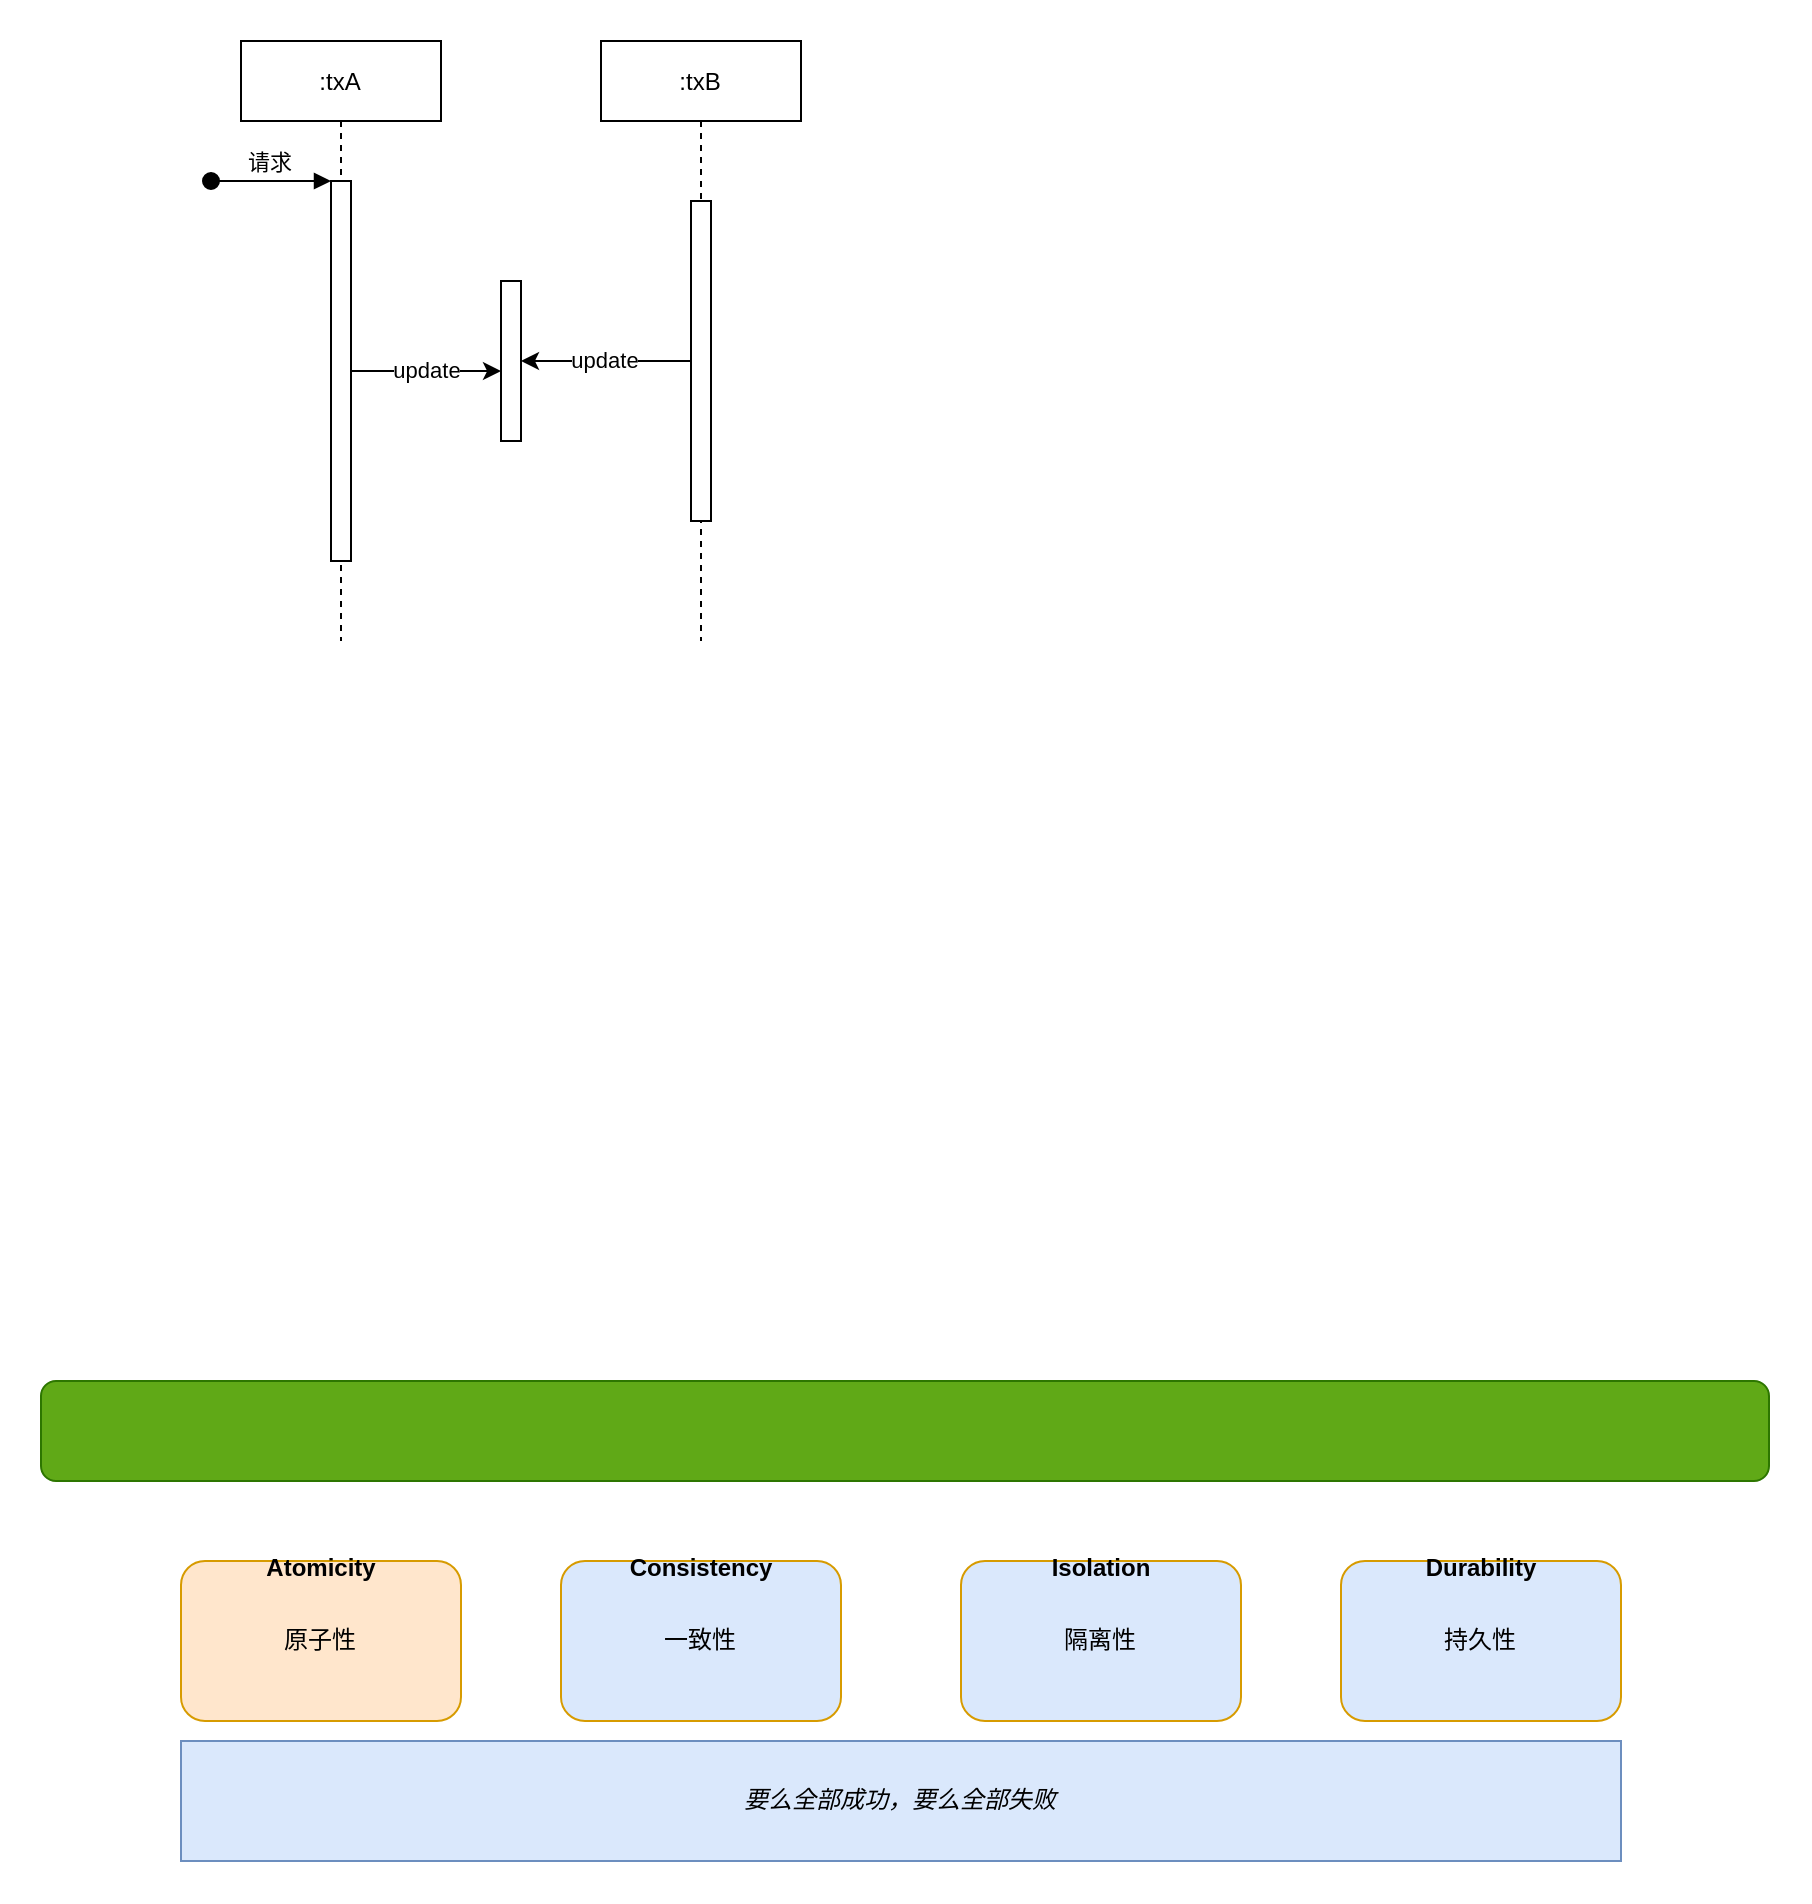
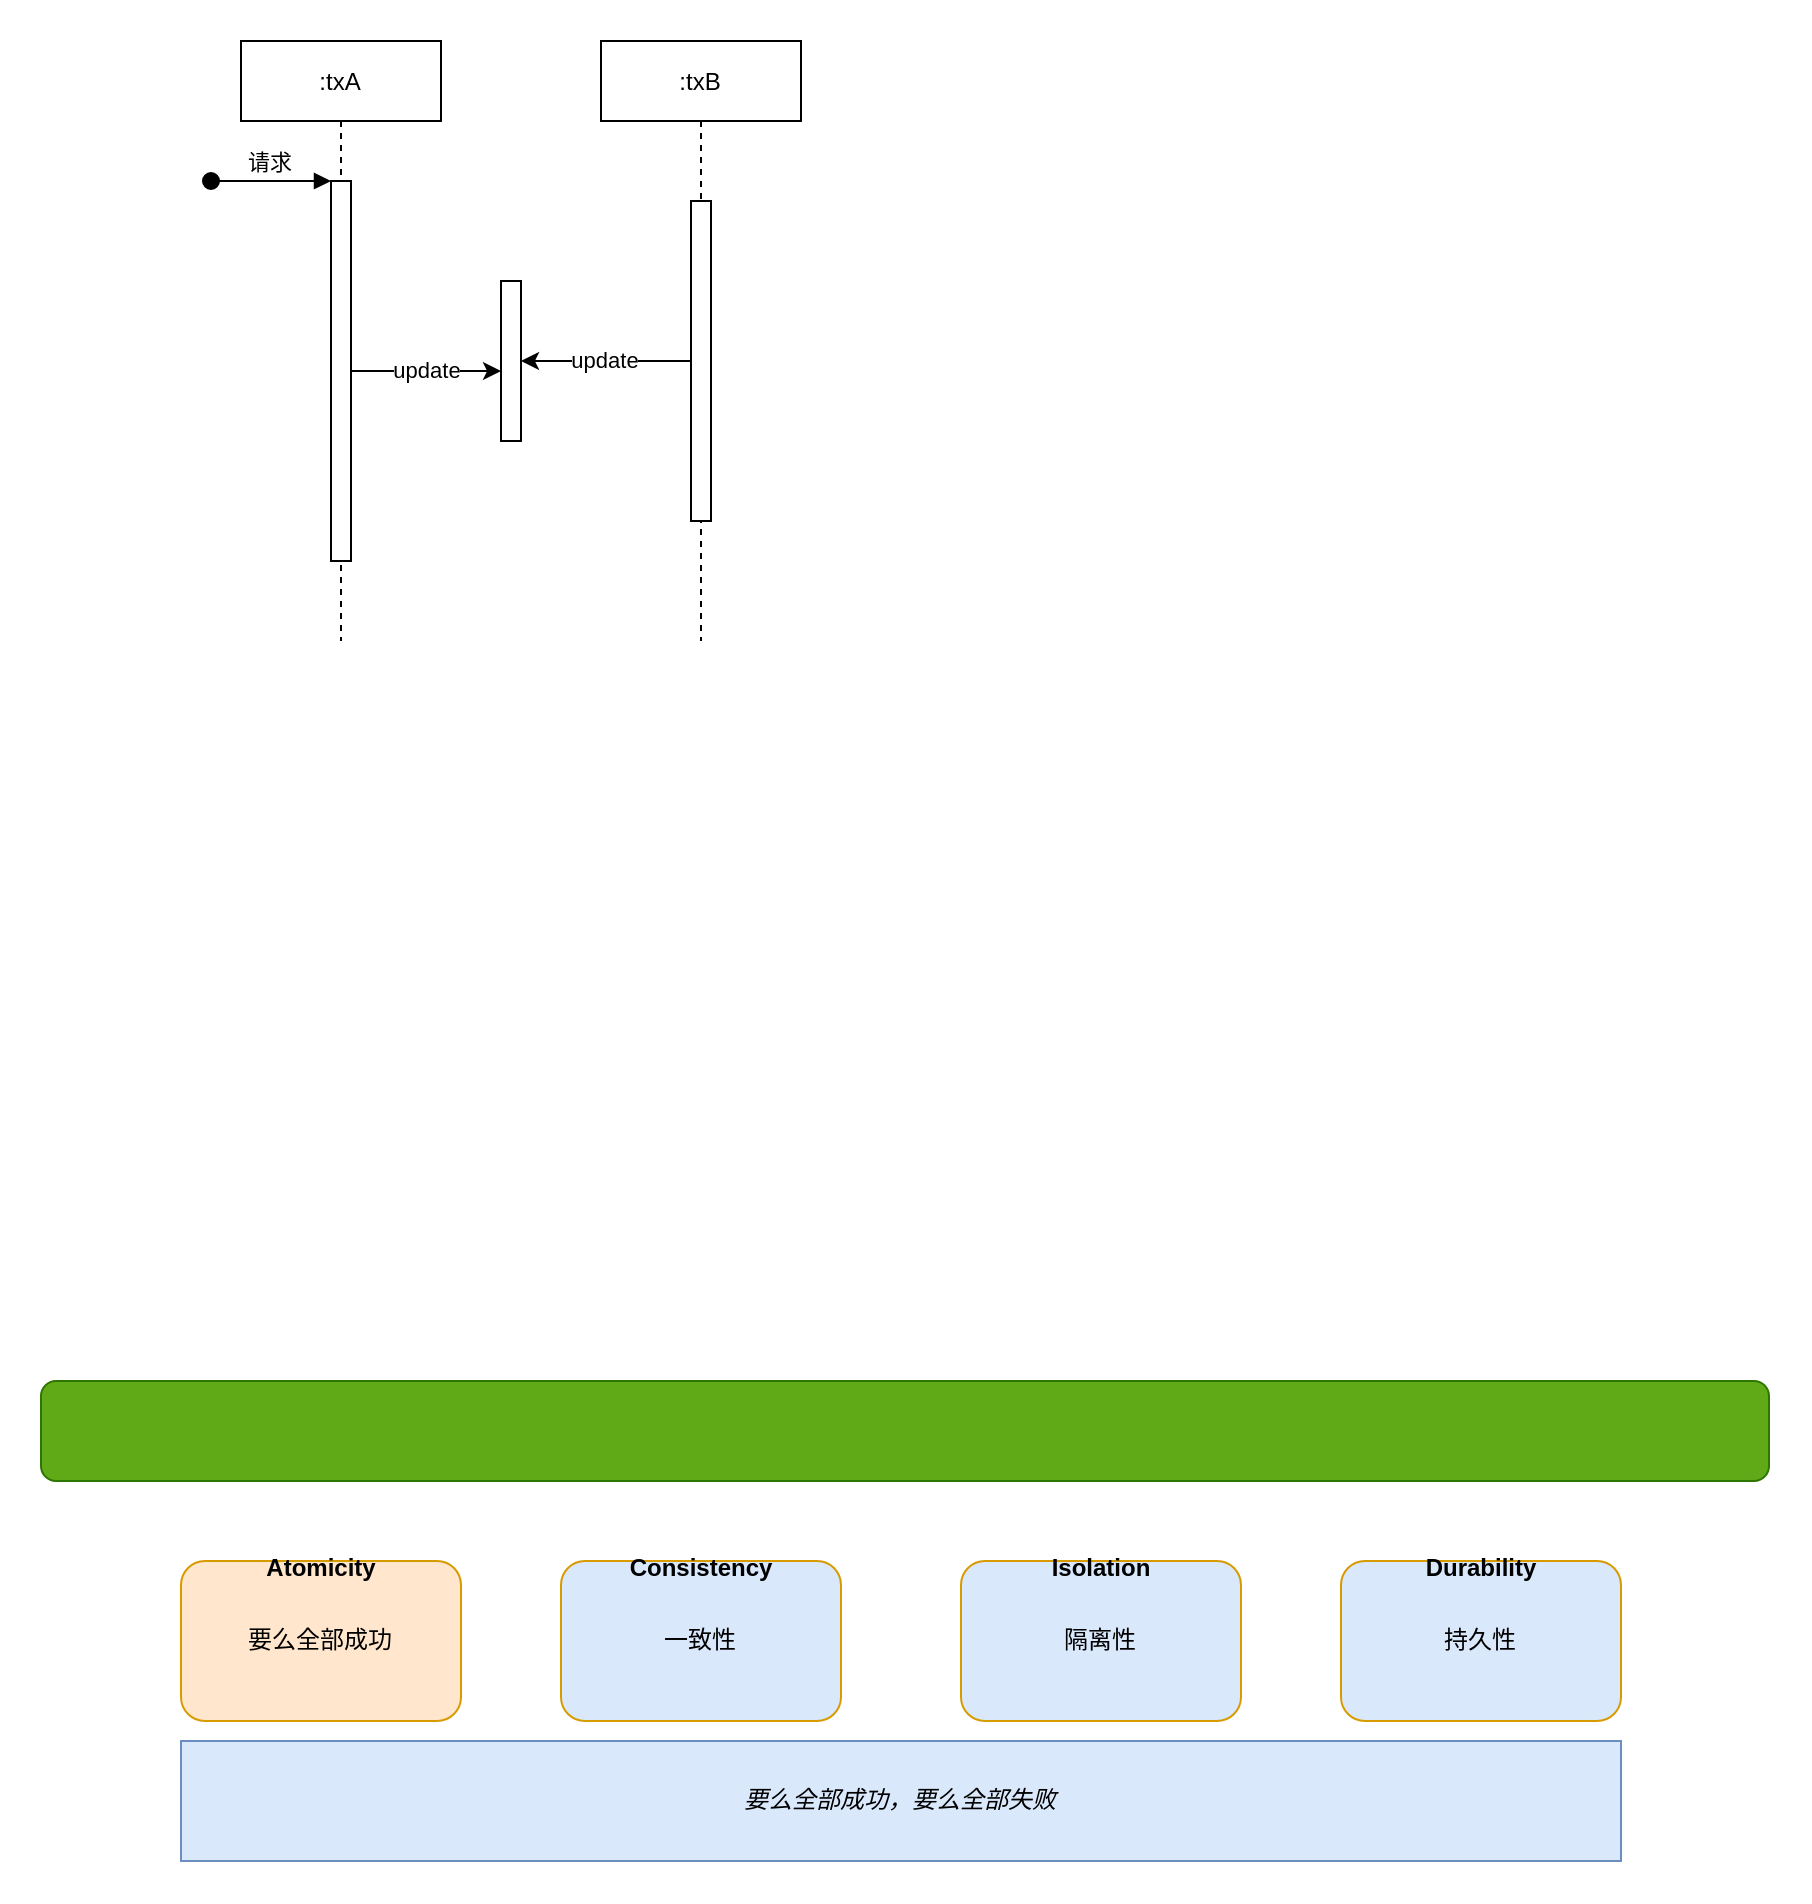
(321, 1641) -> (321, 1641)
